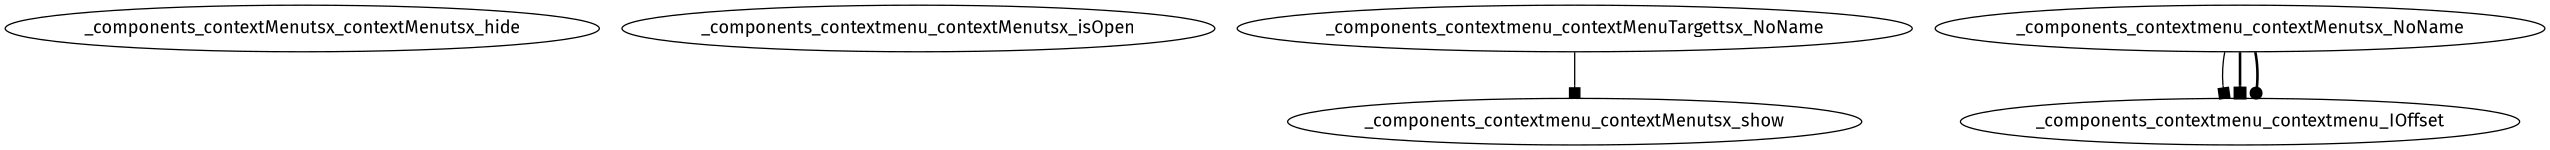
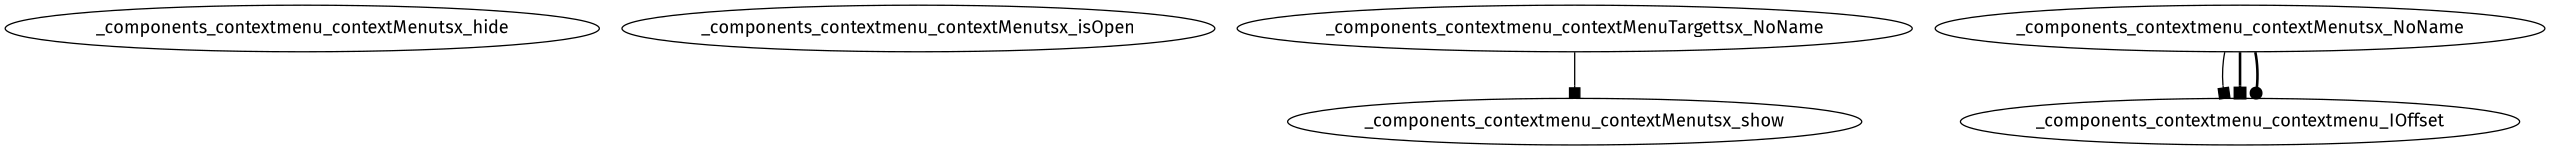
(302, 28) -> (302, 28)
